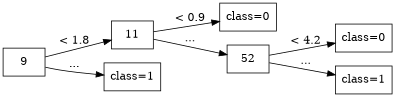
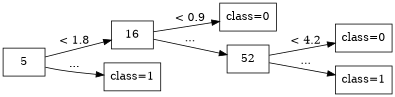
(132, 35) -> (132, 35)
(24, 62) -> (24, 62)
